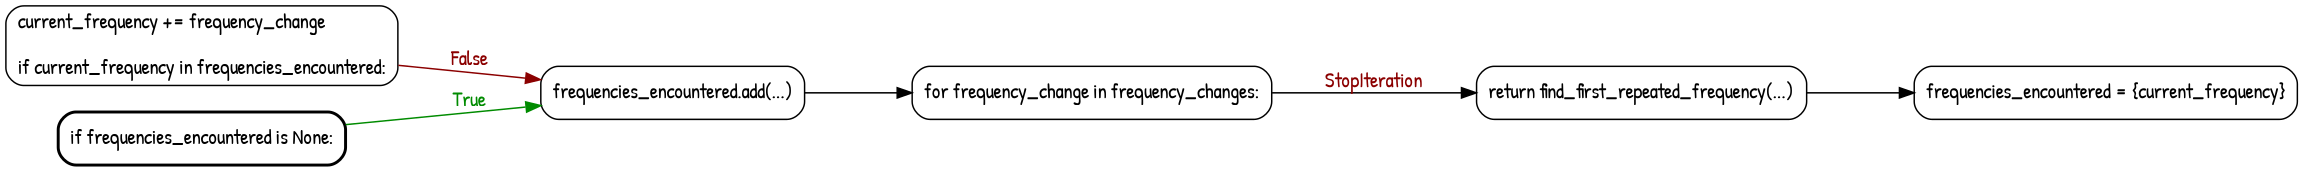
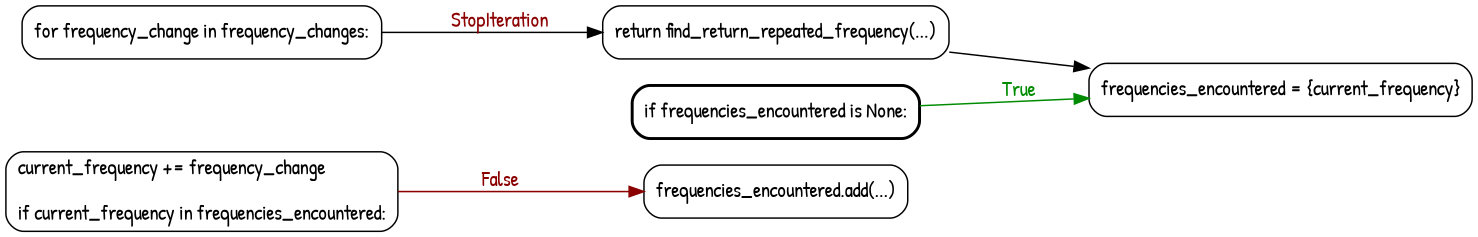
(851, 93) -> none
(1642, 93) -> (776, 32)
(436, 116) -> (997, 102)
